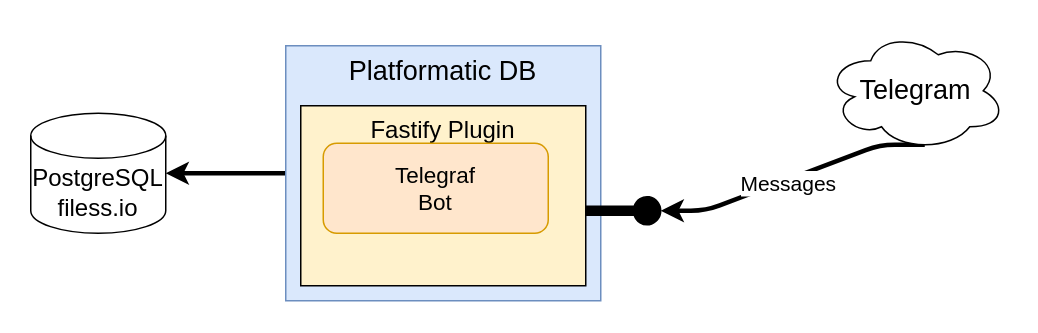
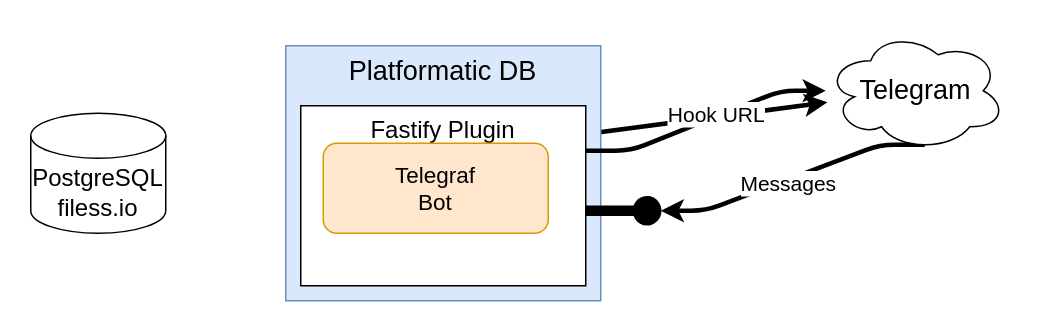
(443, 131) -> (443, 131)
none -> (653, 142)
(233, 173) -> (654, 125)
